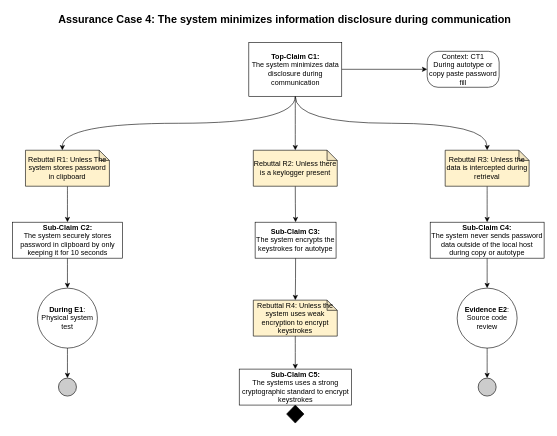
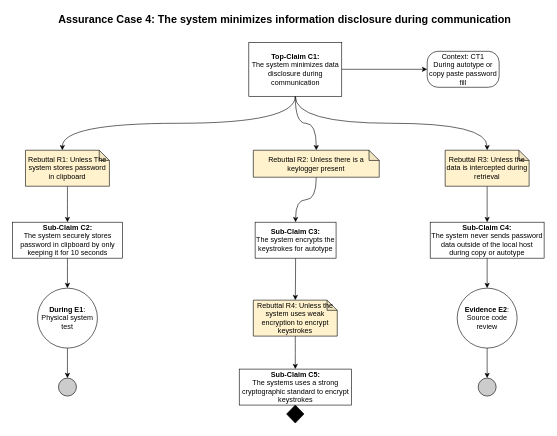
(296, 168) -> (317, 164)
